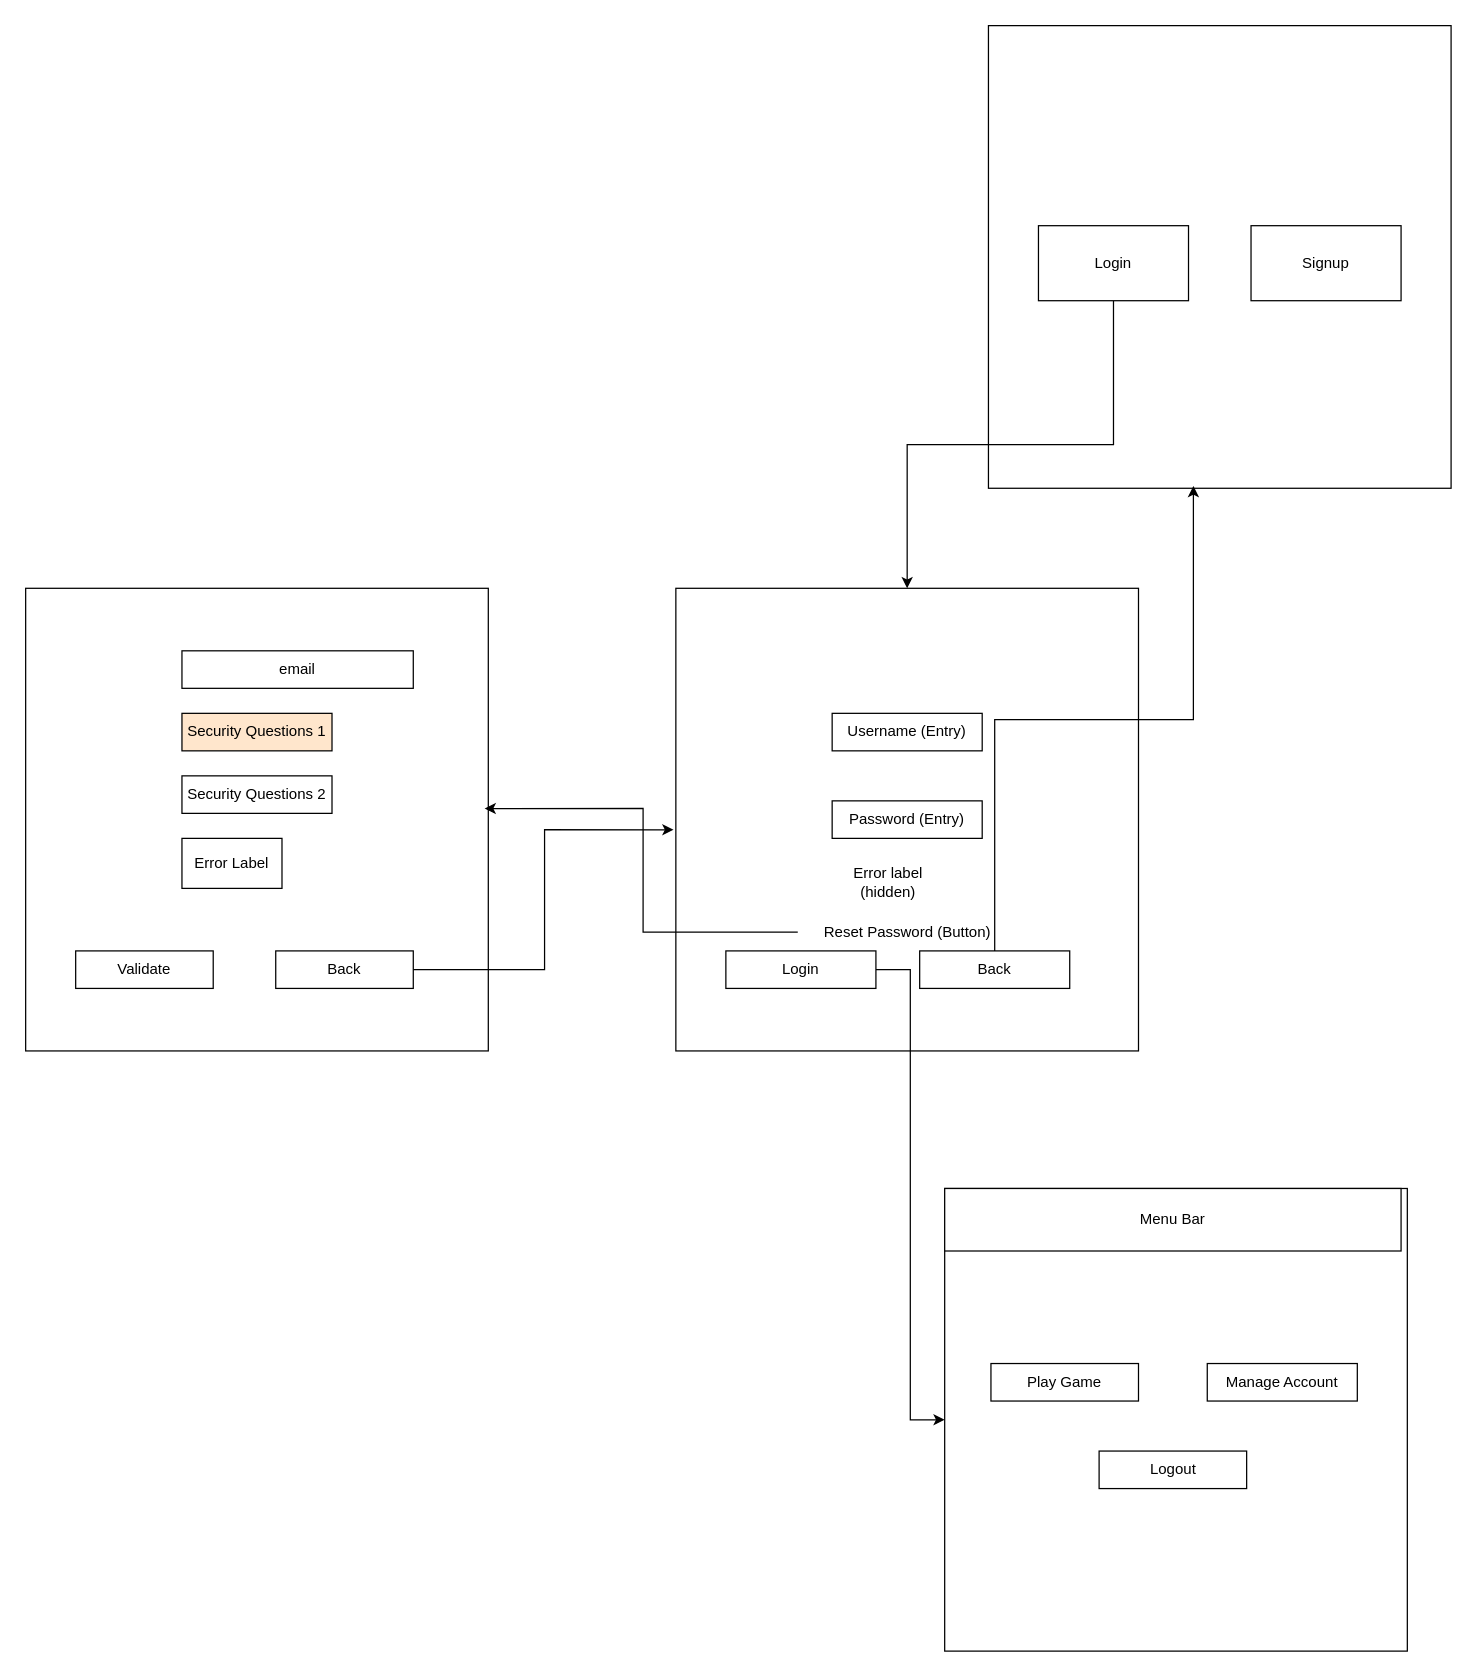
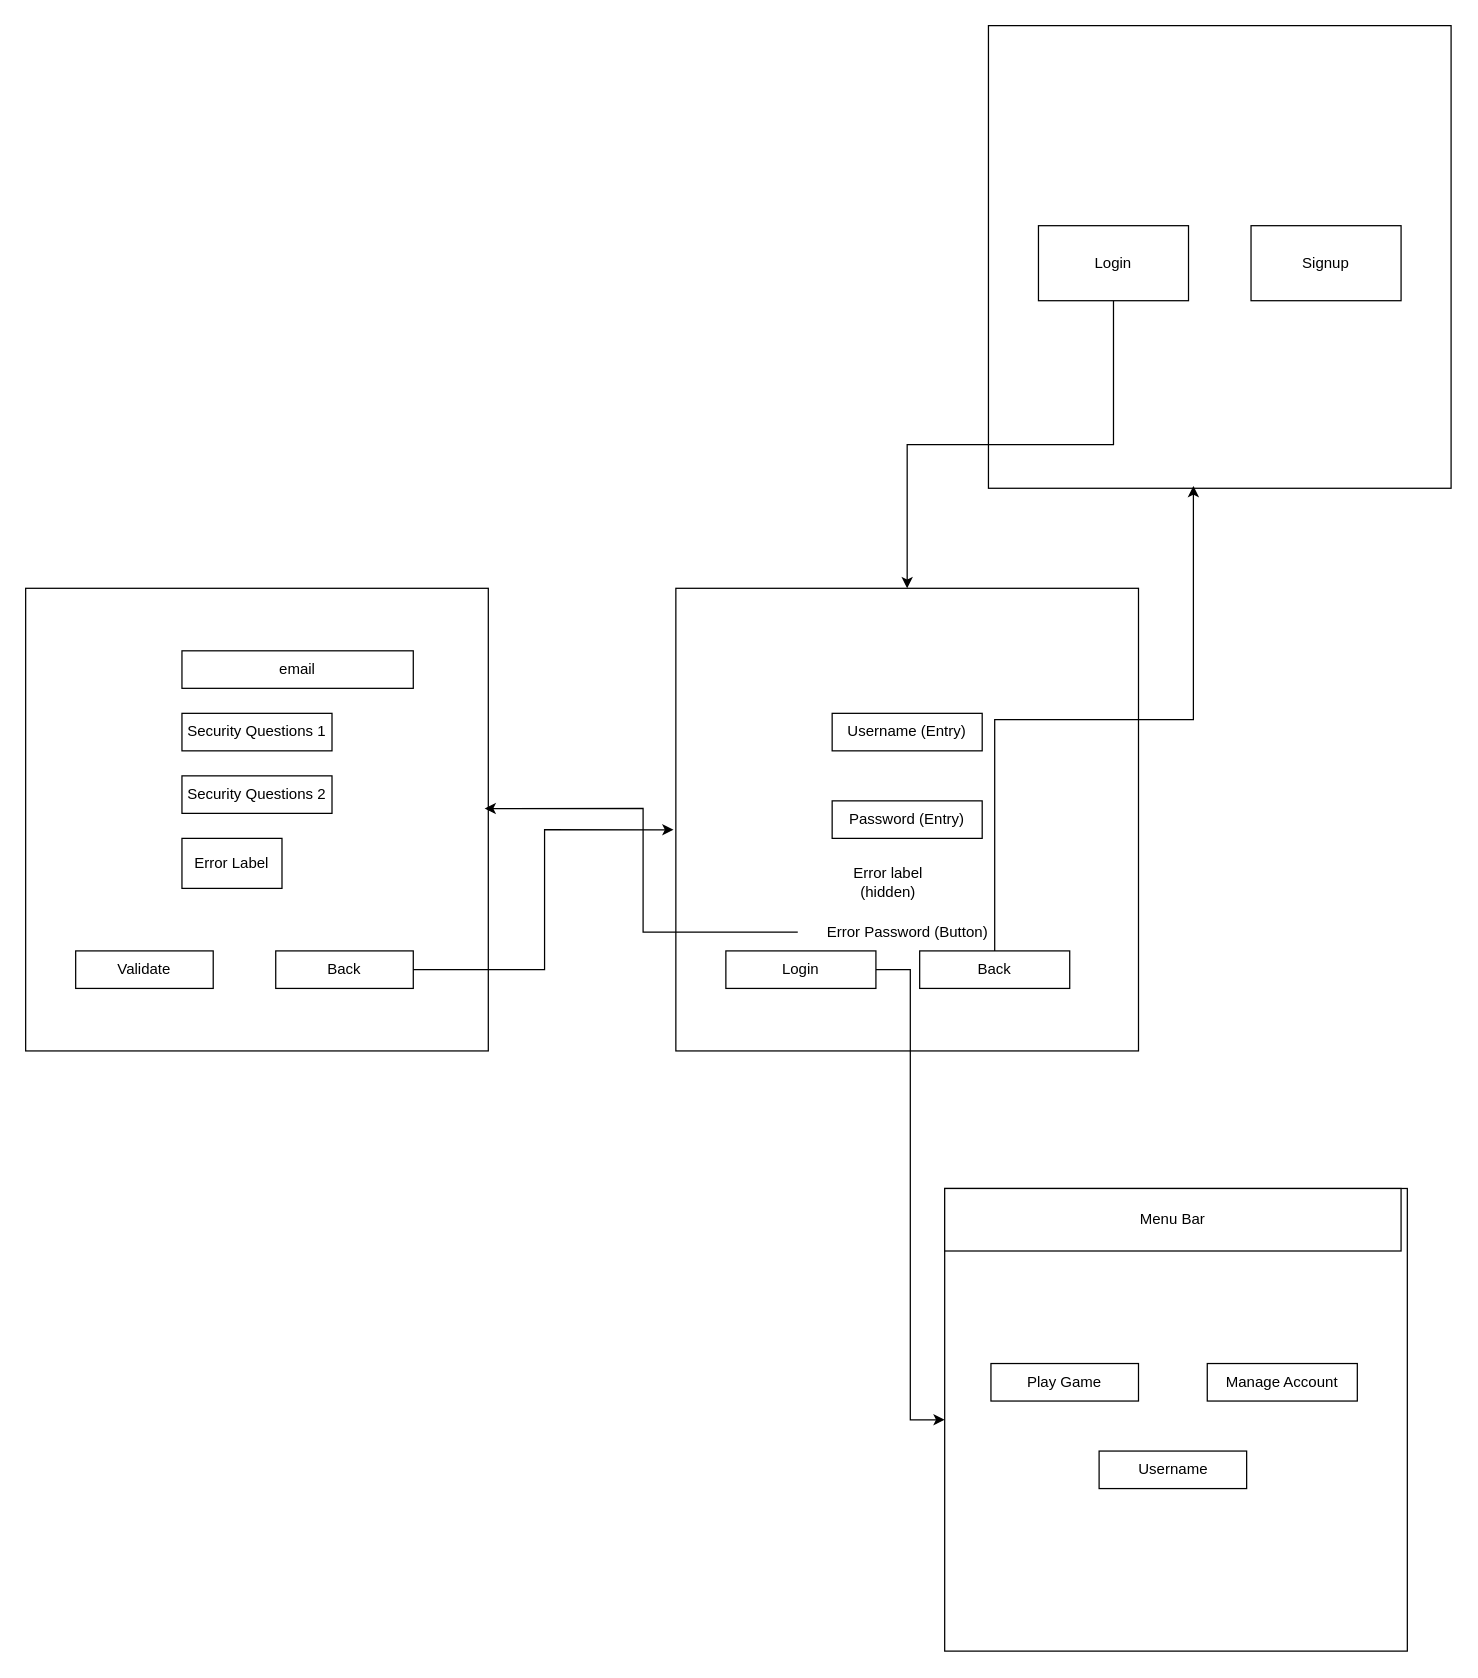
(257, 732) -> (257, 732)
(908, 932) -> (908, 932)
(1173, 1469) -> (1173, 1469)
